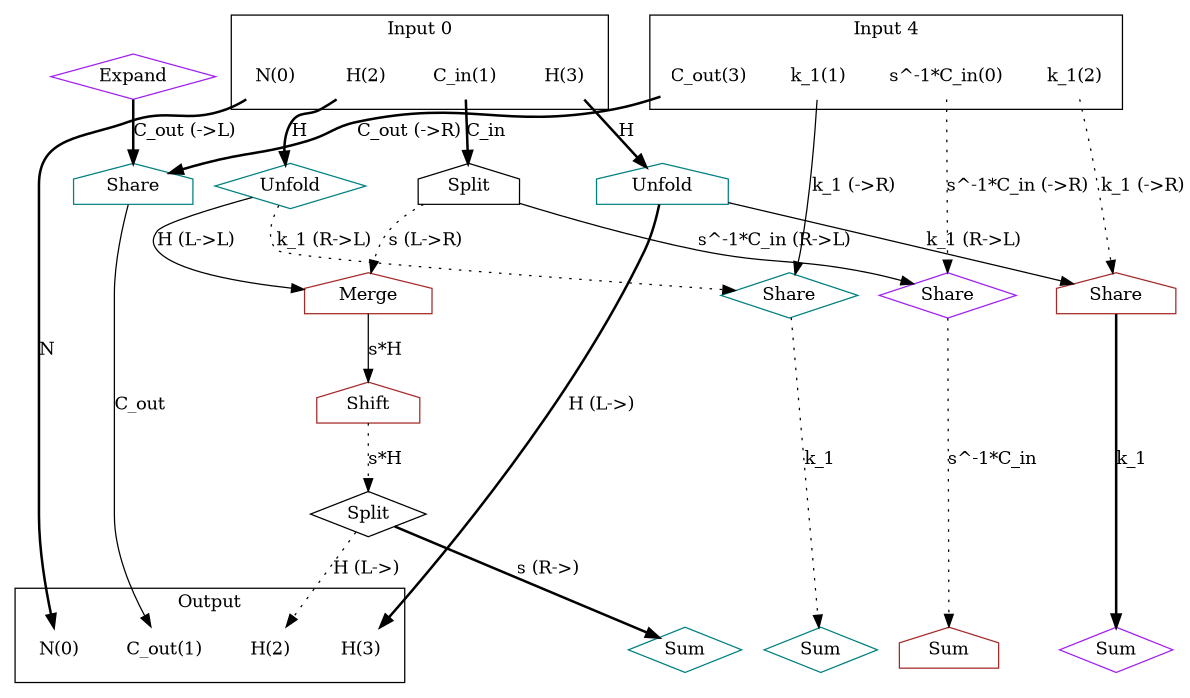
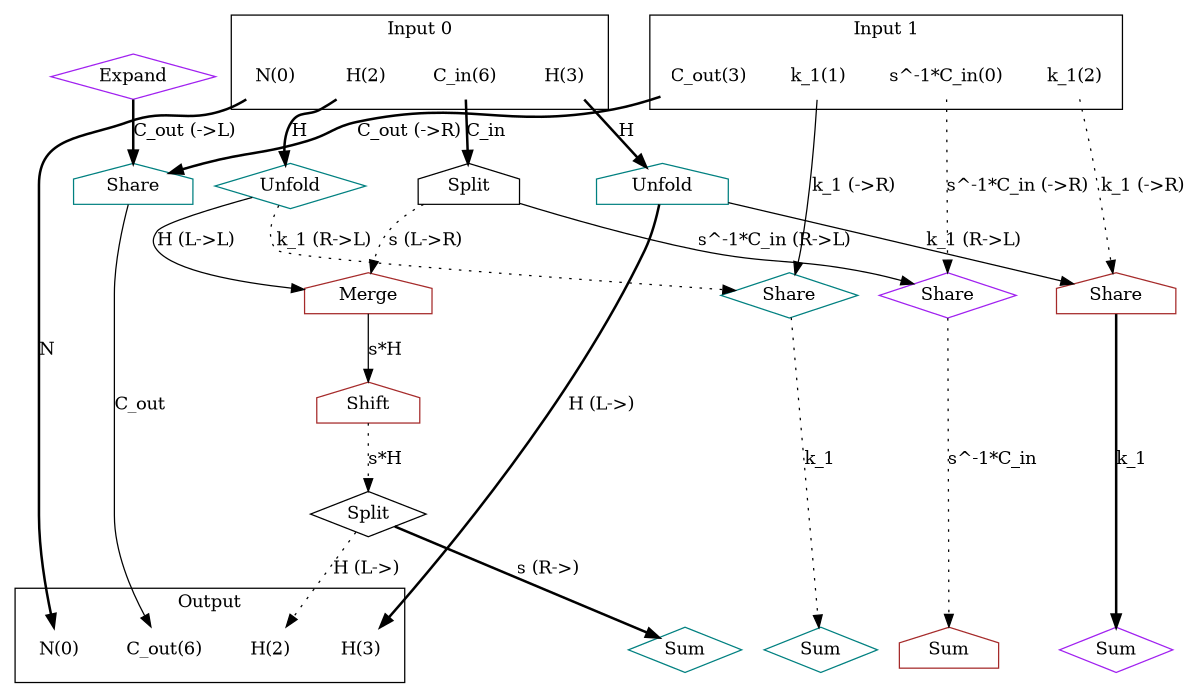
(886, 30) -> (886, 30)
(465, 77) -> (465, 77)
(165, 650) -> (165, 650)
